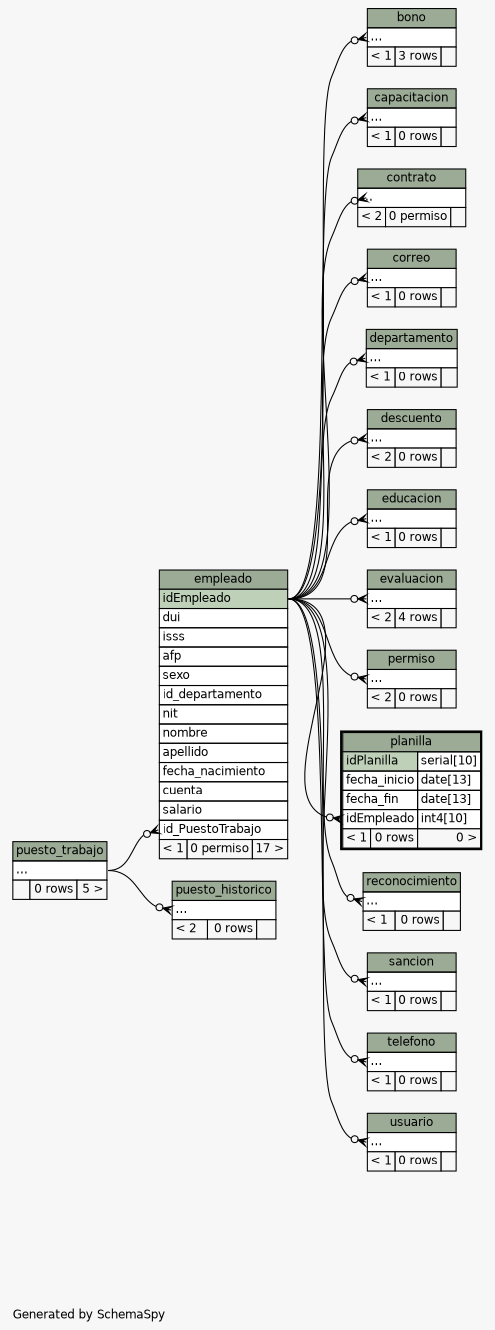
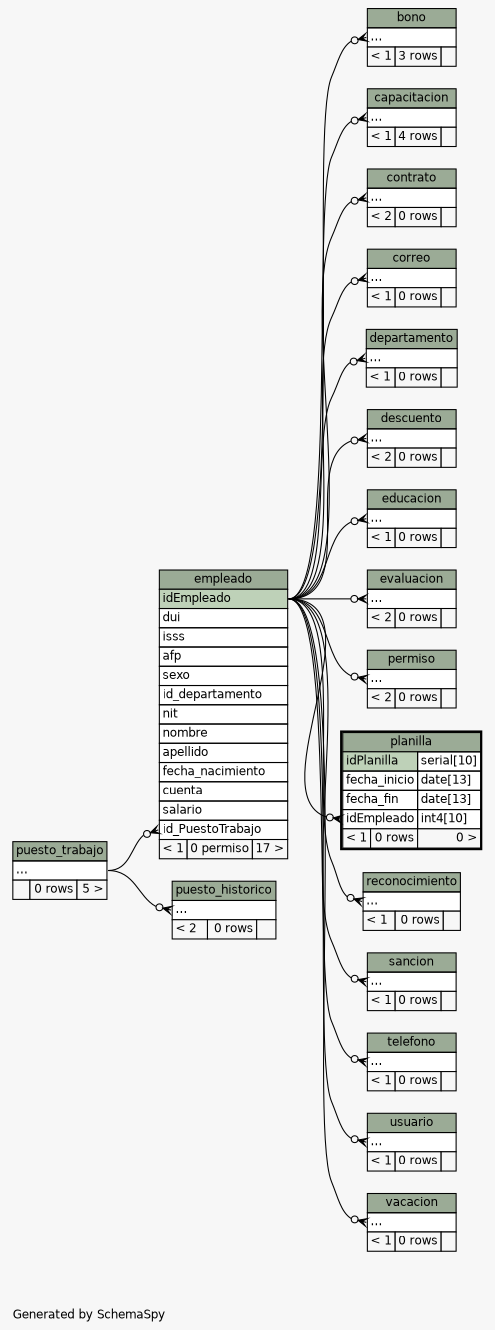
(418, 136) -> (418, 136)
(418, 217) -> (418, 217)
(418, 618) -> (418, 618)
none -> (411, 1222)
